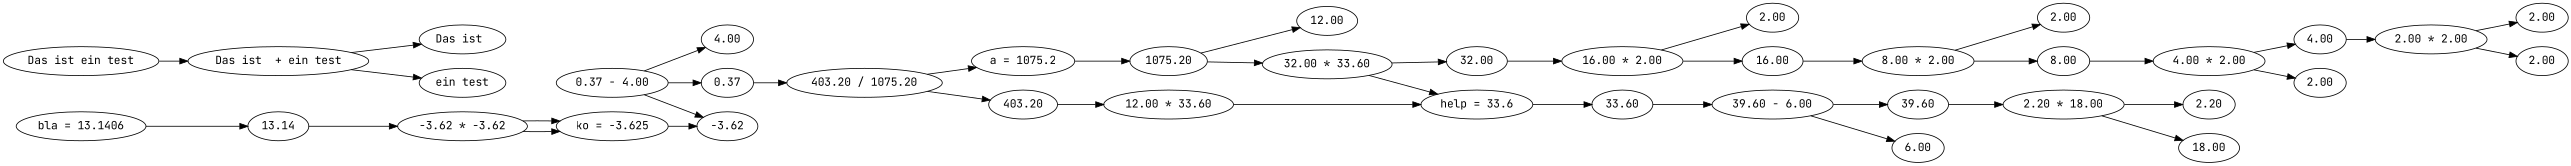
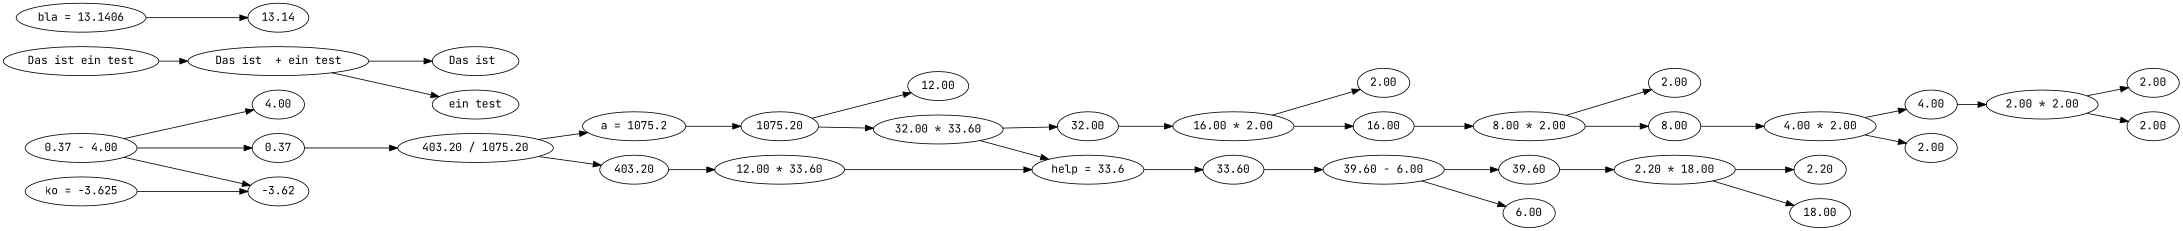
(463, 126) -> none
